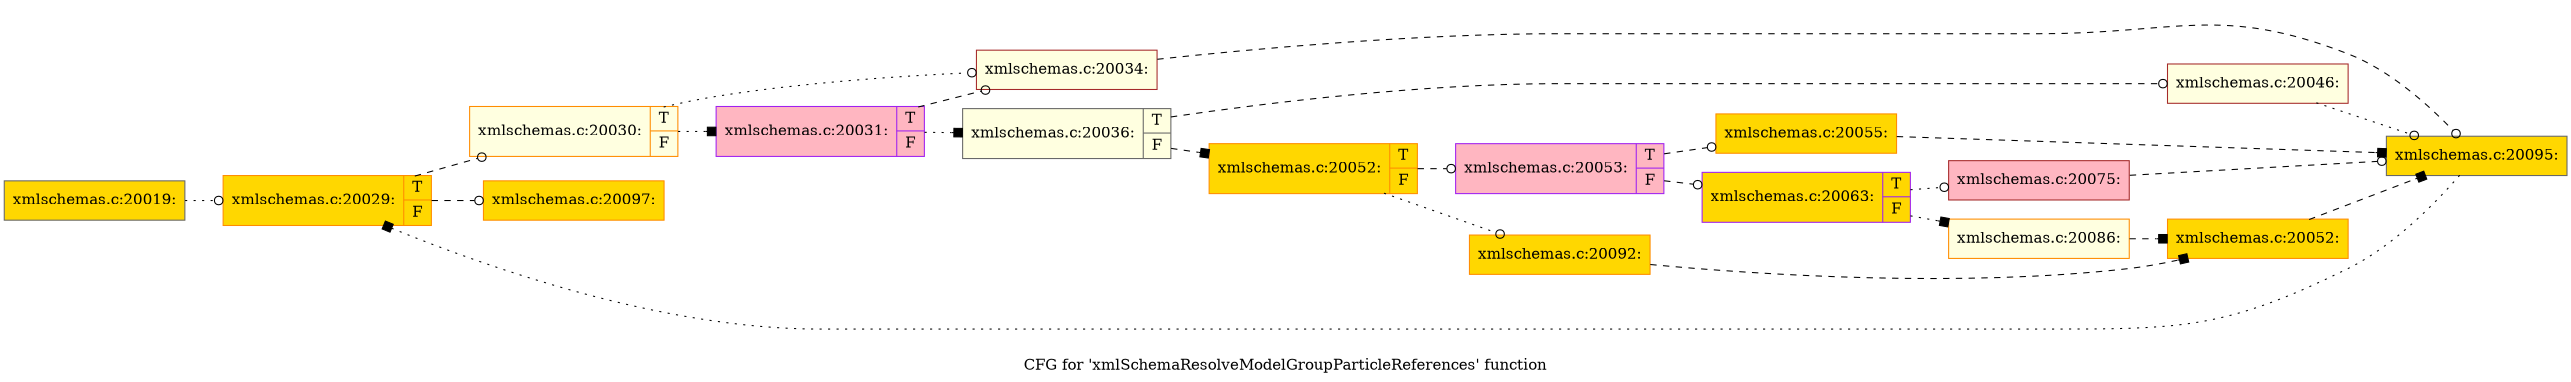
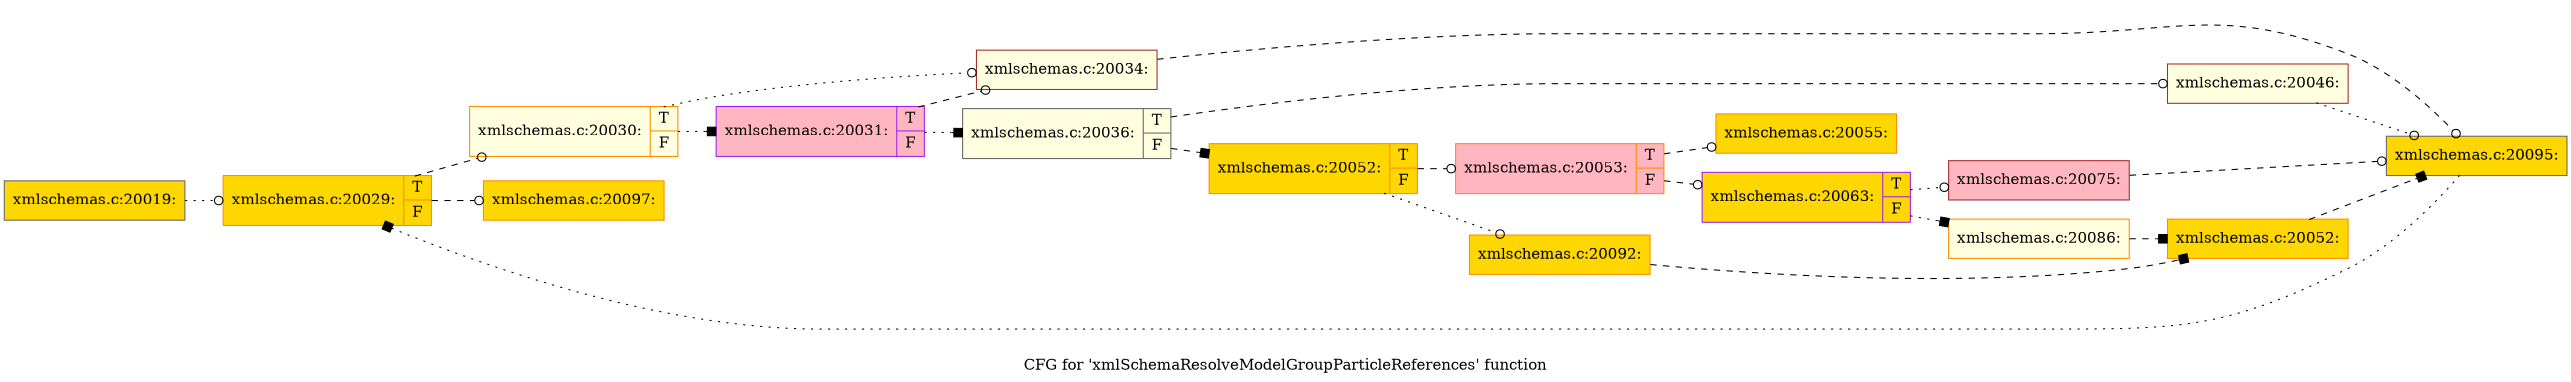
(2136, 145) -> none
(1560, 169) -> (1560, 169)
